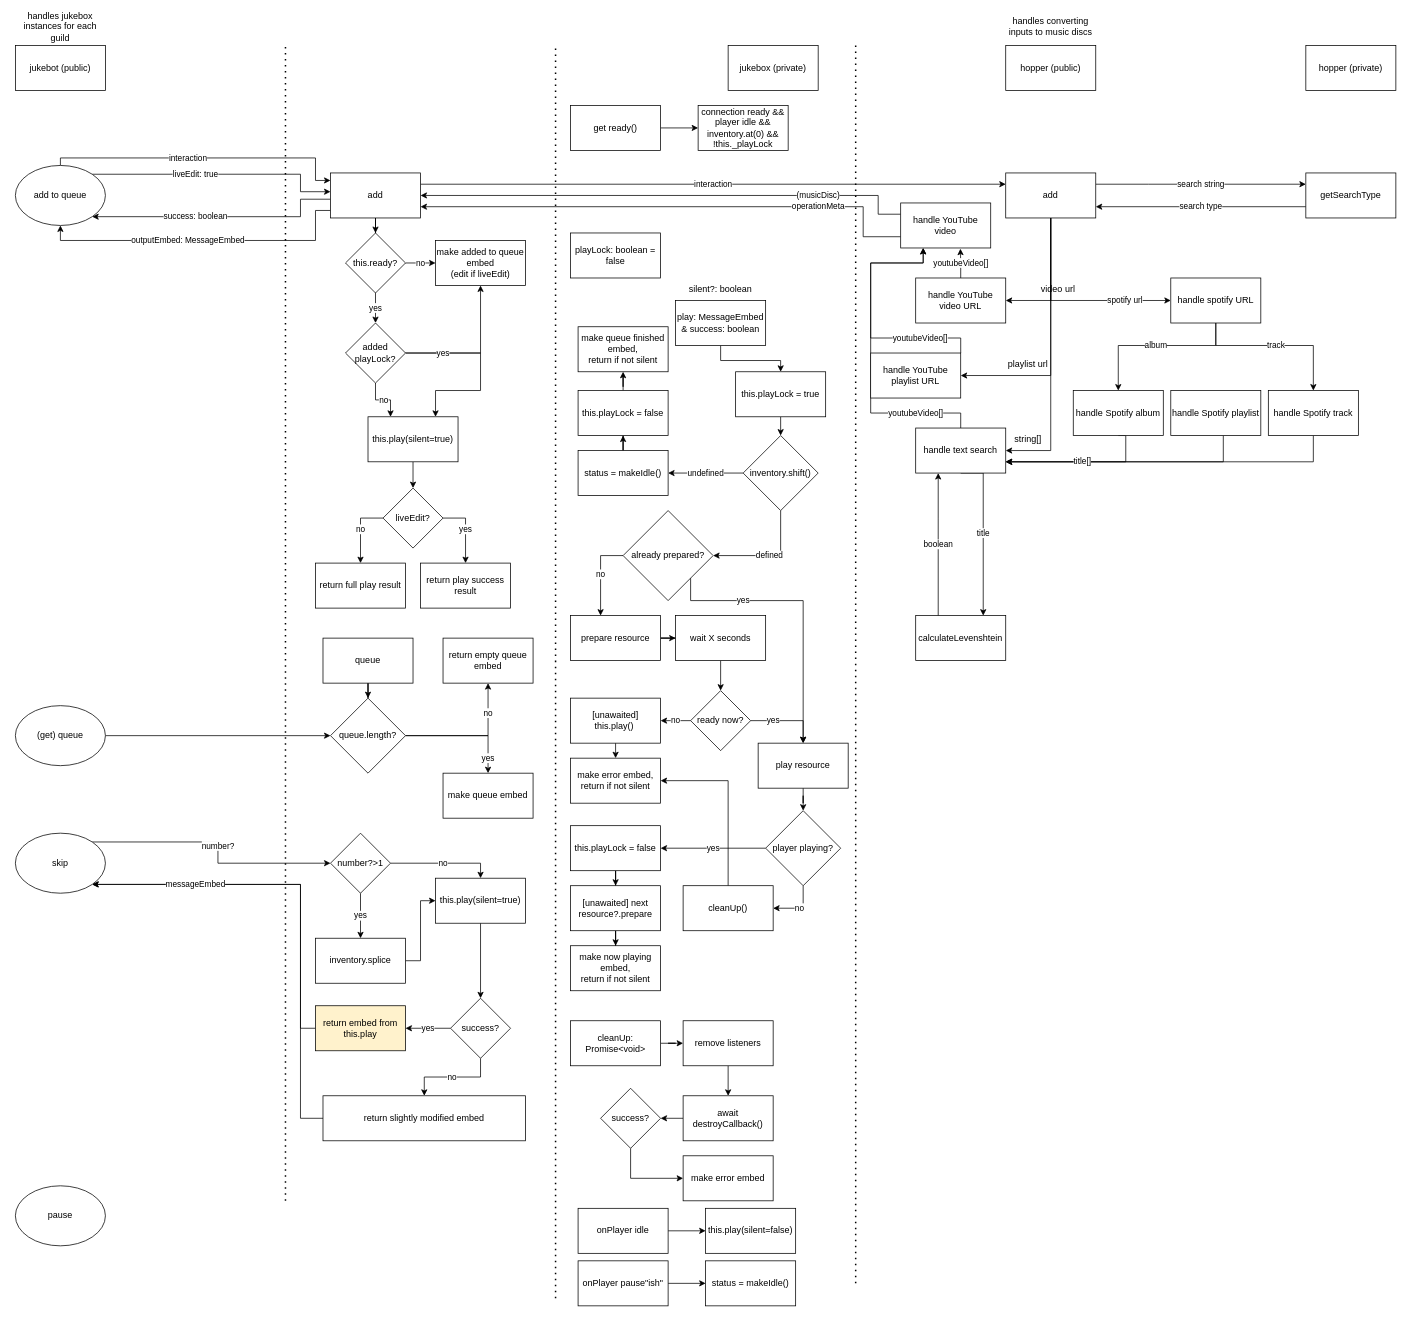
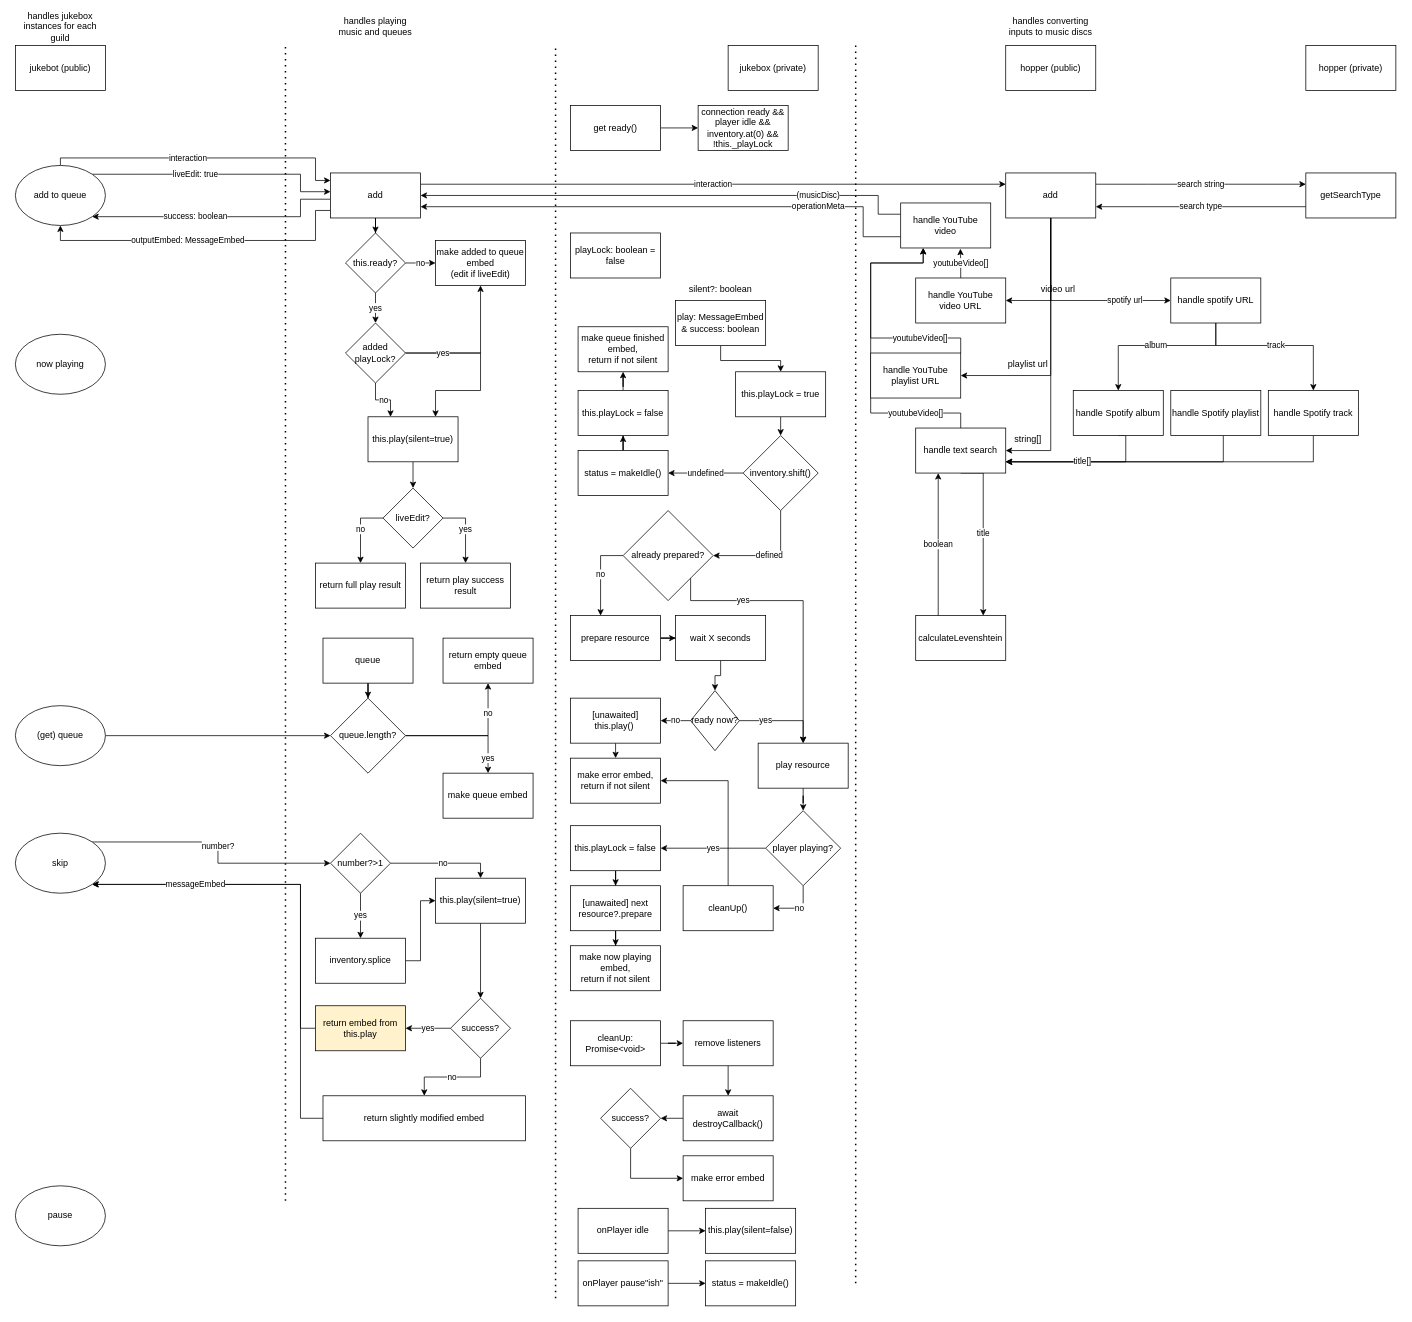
none -> (375, 27)
none -> (60, 364)
(720, 720) -> (715, 720)
